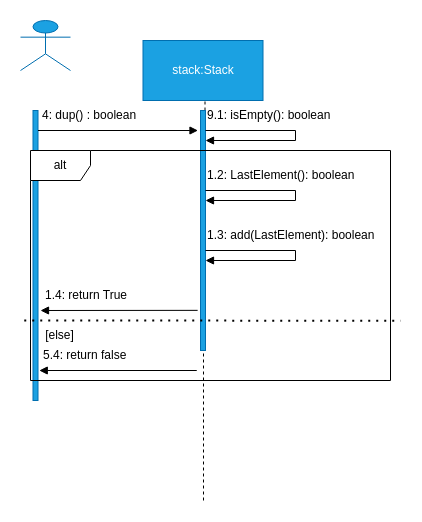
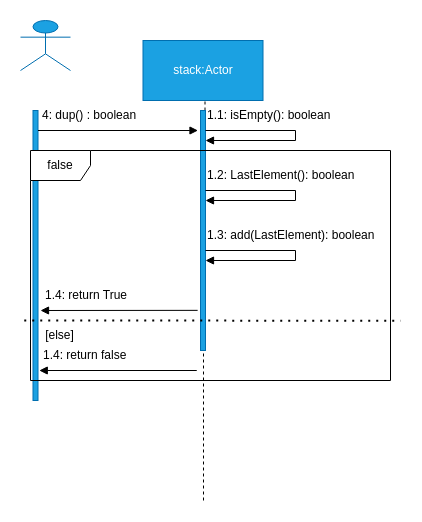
(204, 71) -> (204, 71)
(274, 116) -> (274, 116)
(61, 166) -> (61, 166)
(93, 356) -> (93, 356)
